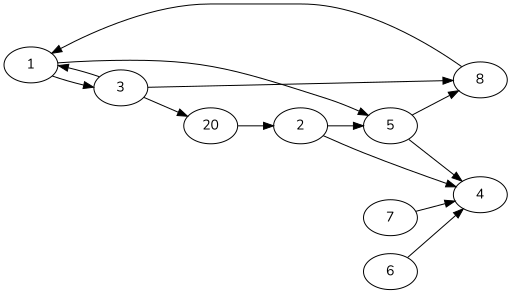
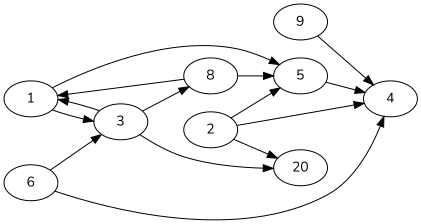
(431, 105) -> (251, 76)
(251, 126) -> (251, 147)
none -> (72, 155)
(390, 218) -> (301, 22)
